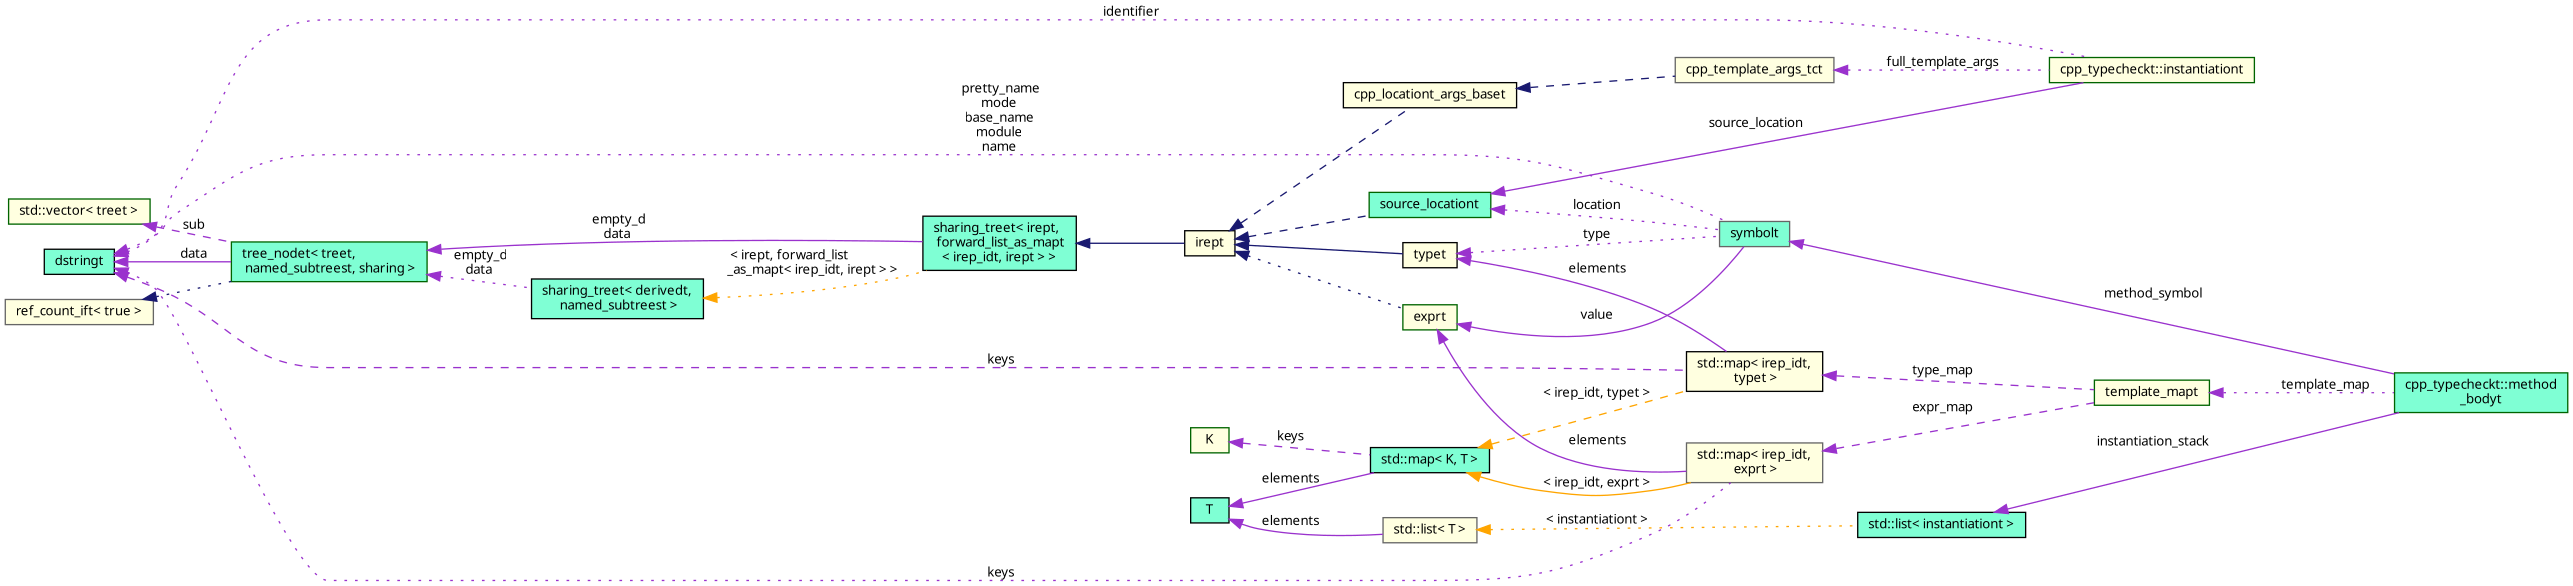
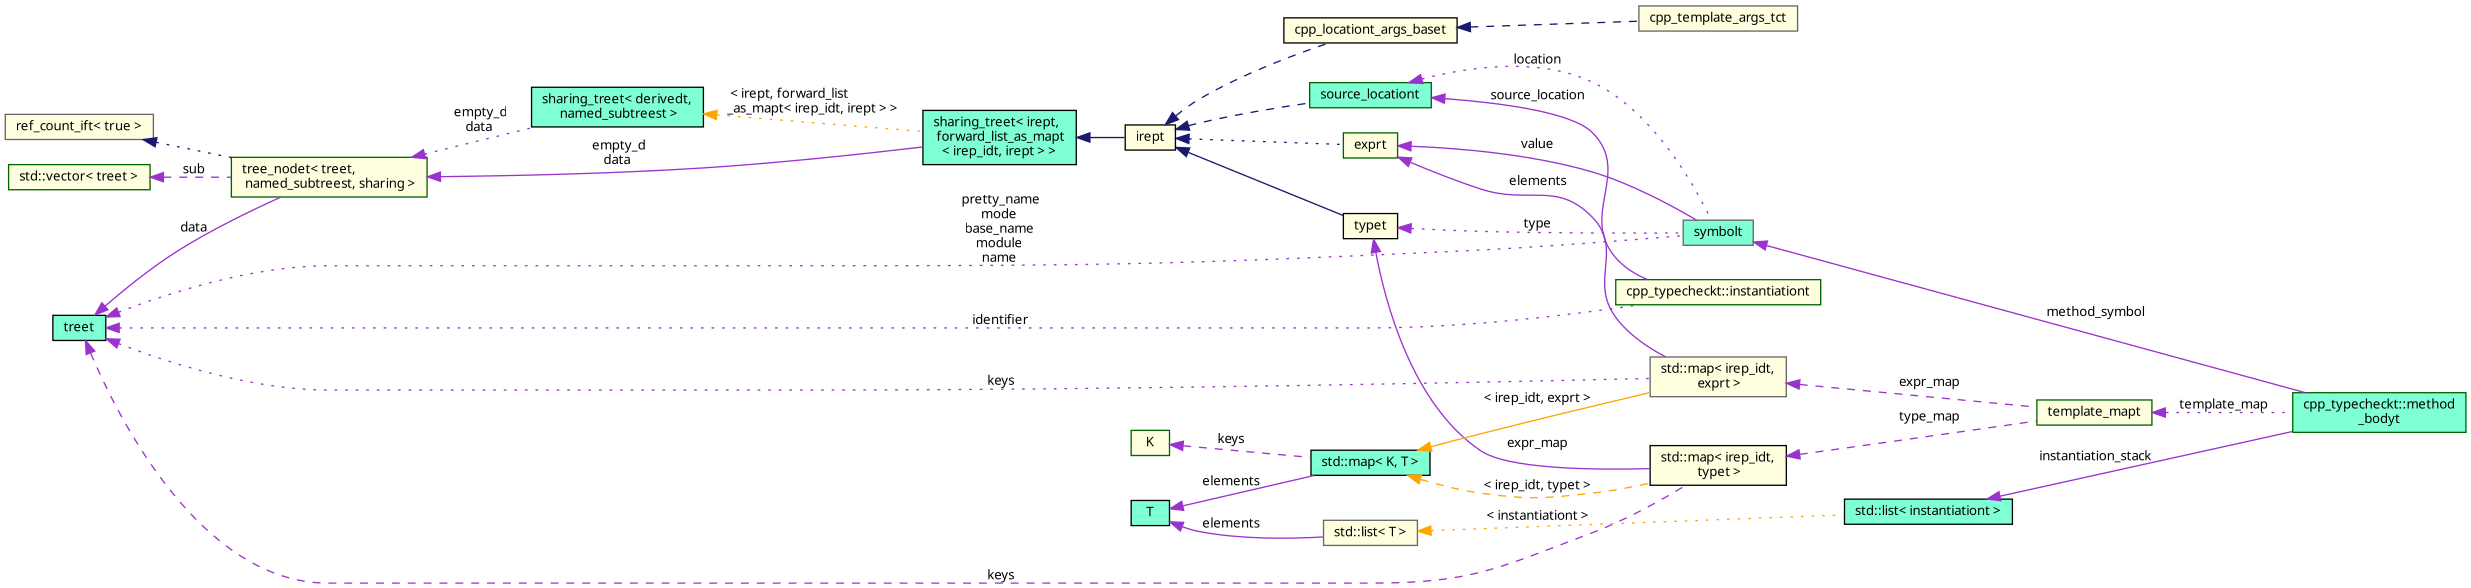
(1949, 70) -> none
(79, 262) -> (79, 328)
(329, 262) -> (329, 177)
(1596, 269) -> (1536, 444)
